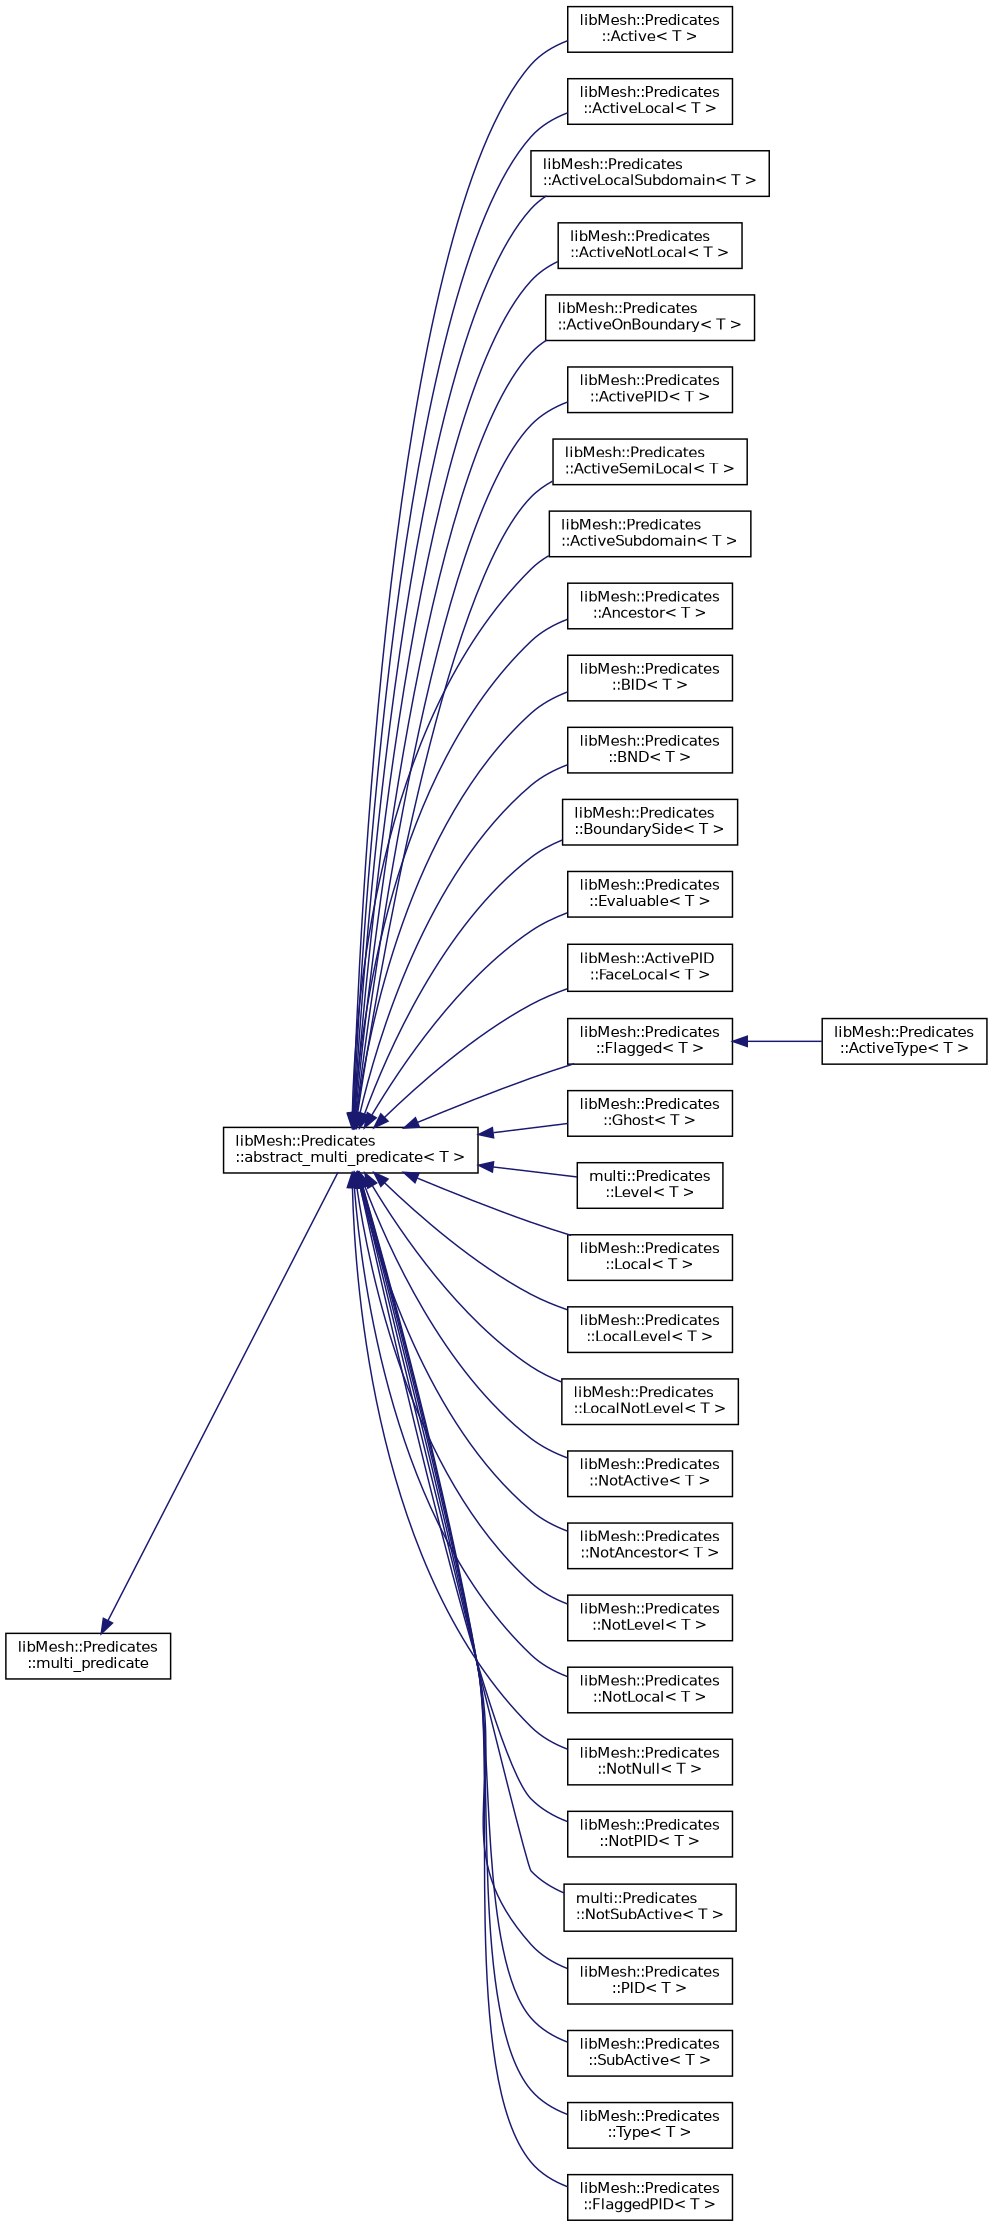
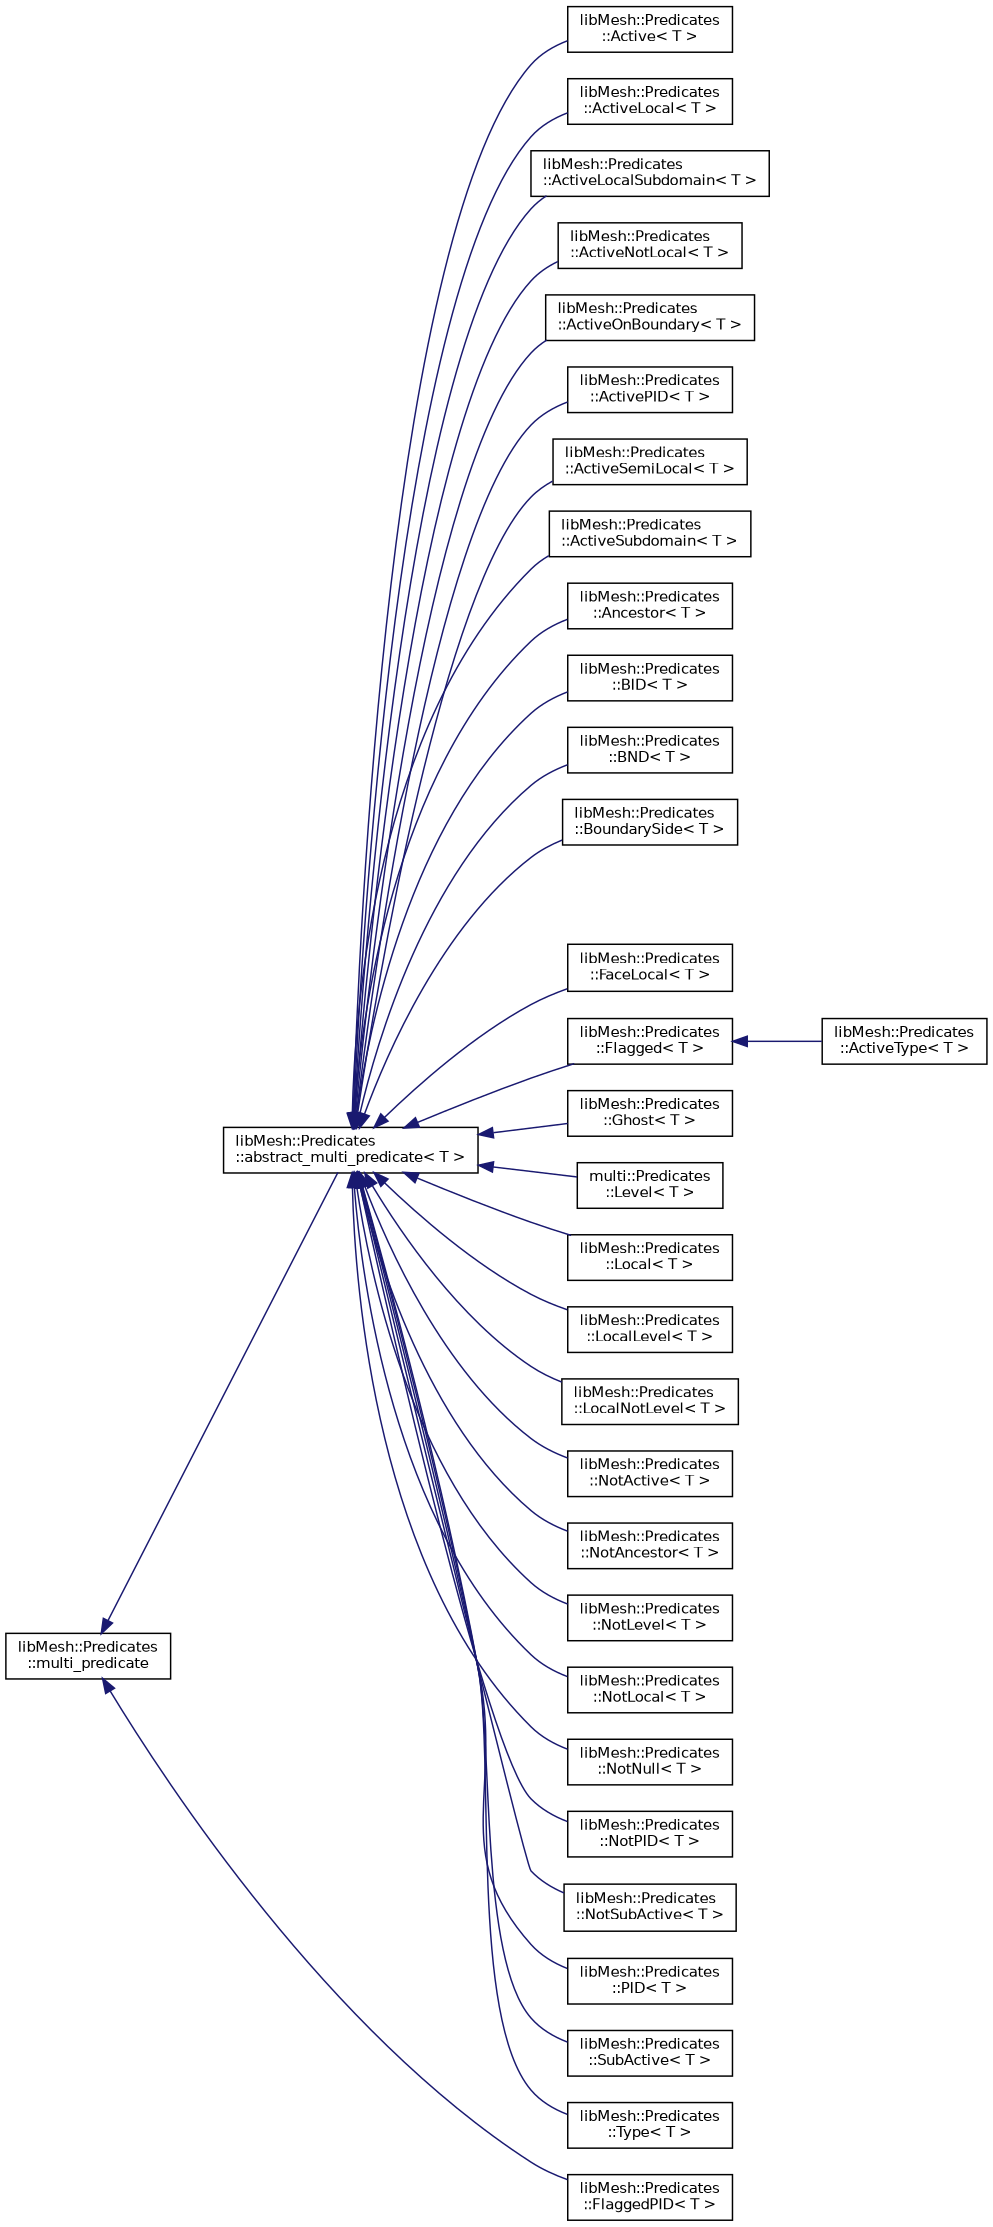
(650, 894) -> none
(650, 968) -> (650, 968)
(481, 1694) -> (310, 1964)
(650, 1908) -> (650, 1908)
